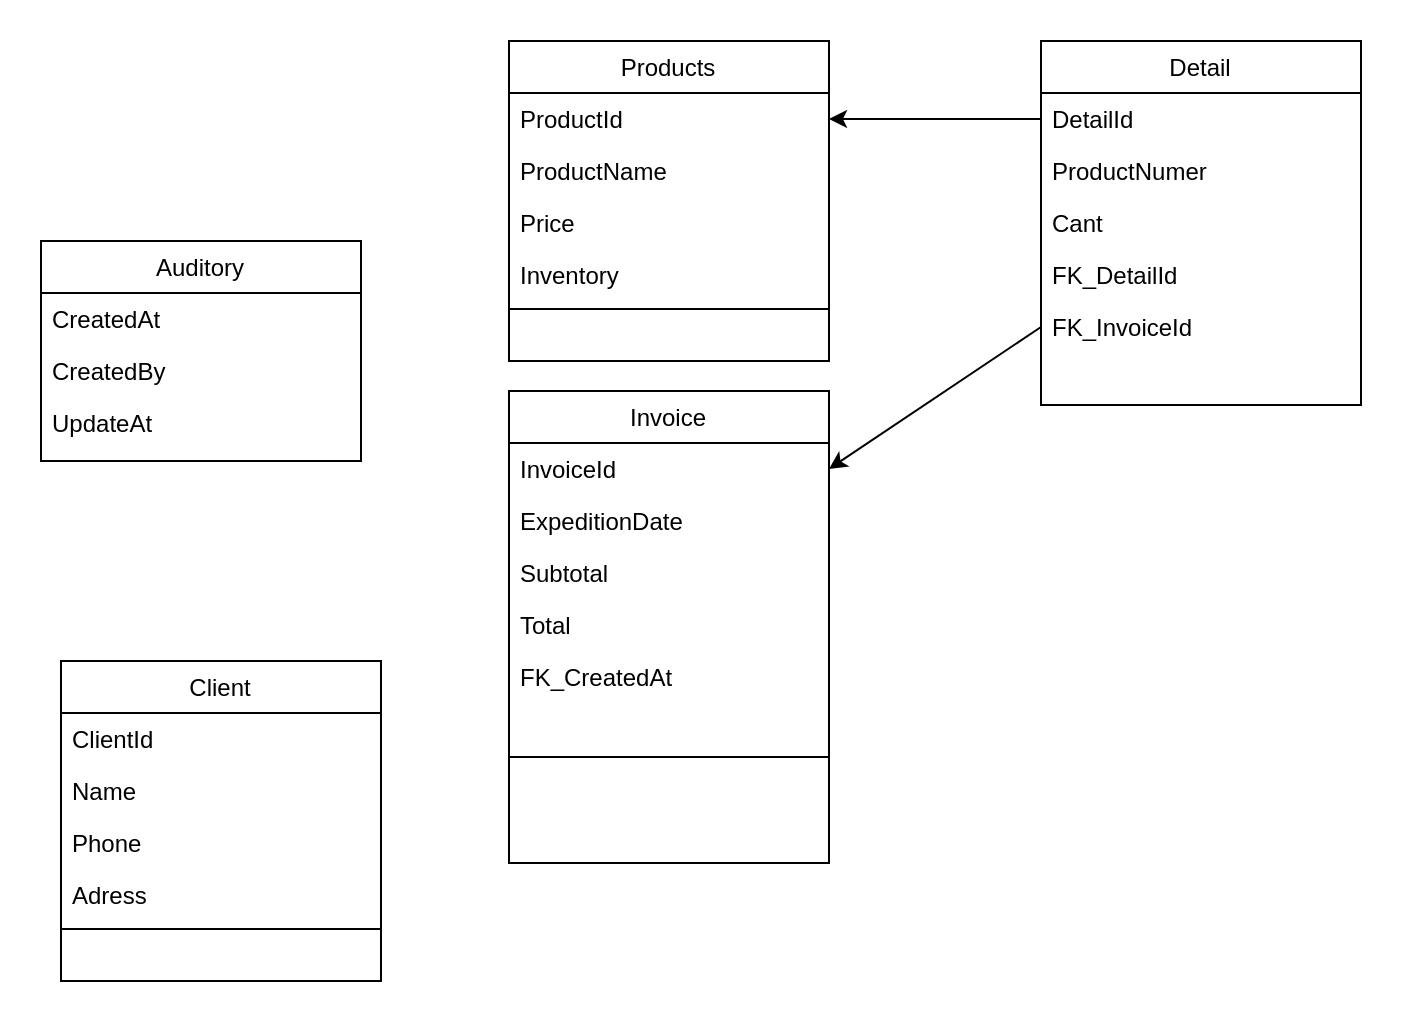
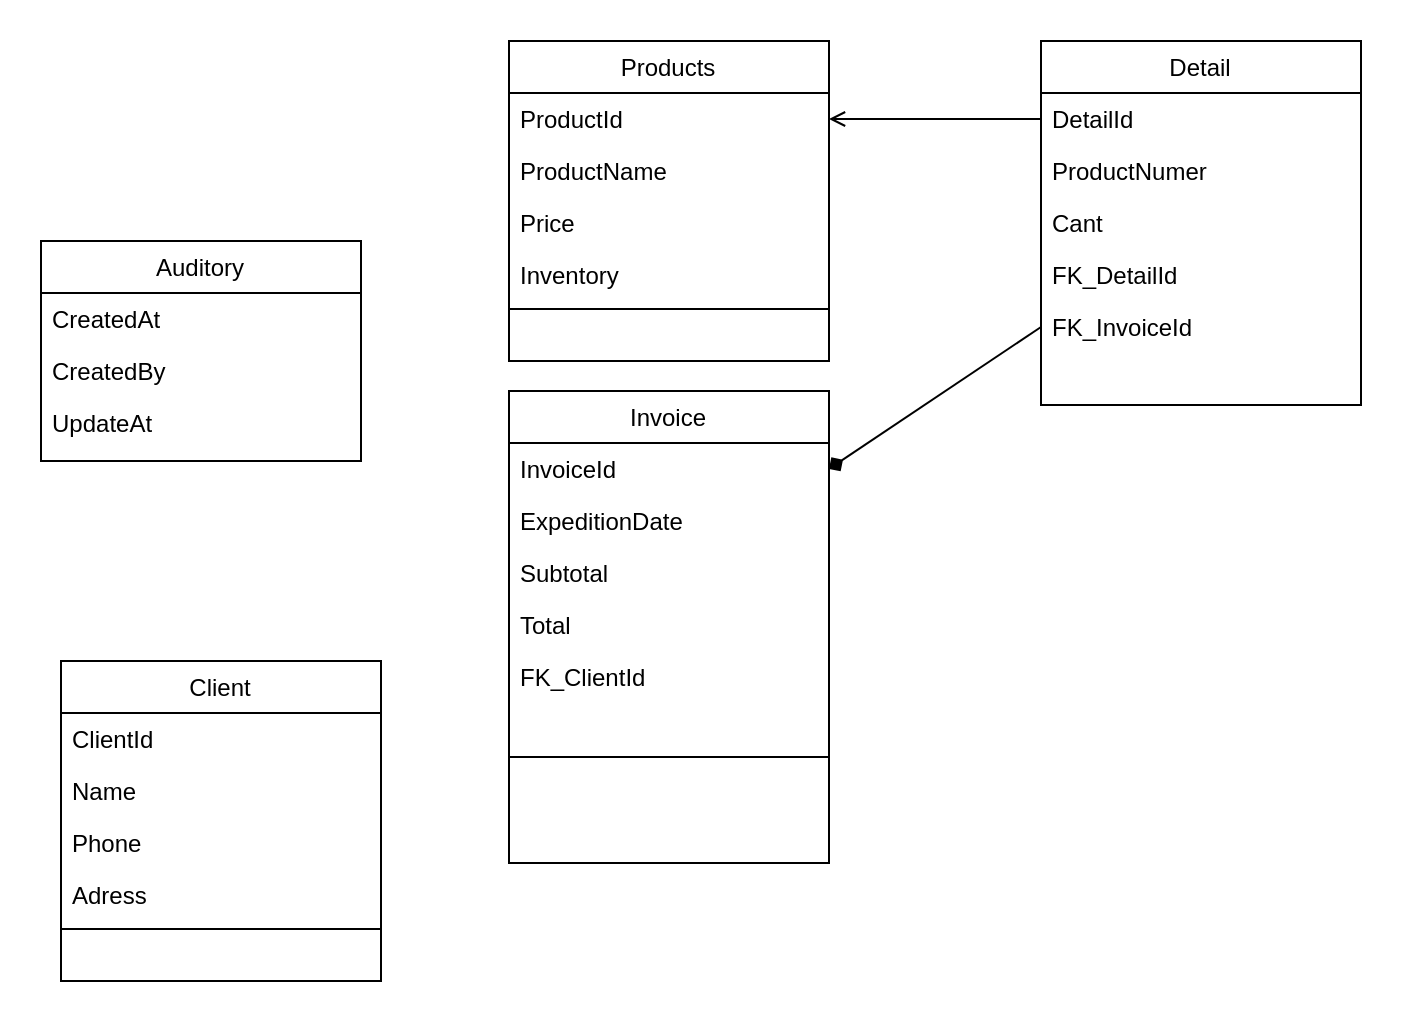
(844, 119) -> (840, 119)
(840, 461) -> (843, 459)
(601, 678) -> (588, 678)
